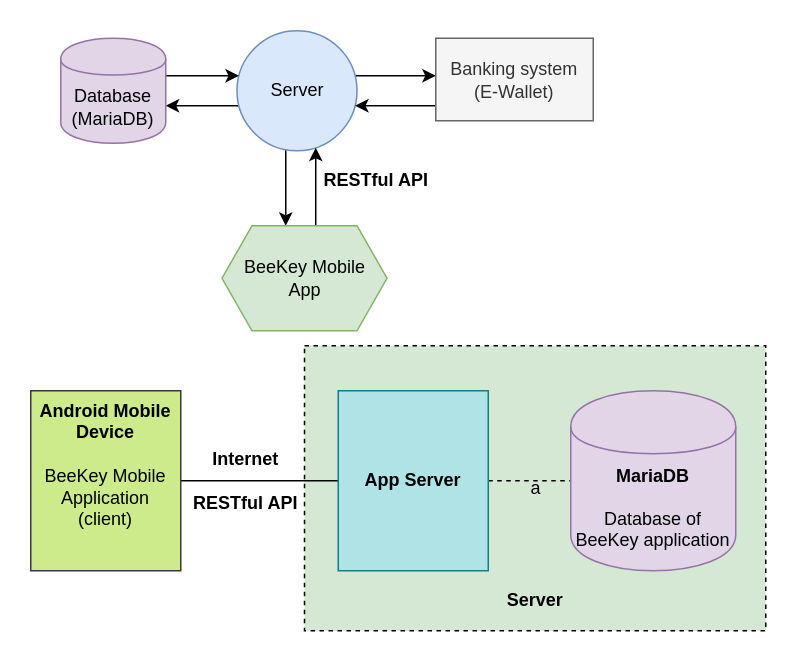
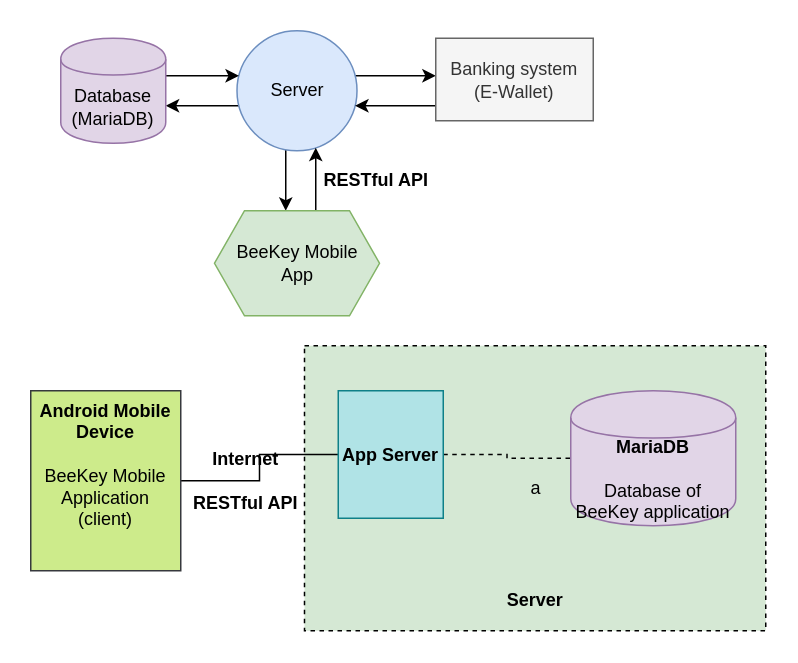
(305, 278) -> (297, 263)
(413, 481) -> (391, 455)
(653, 481) -> (653, 458)
